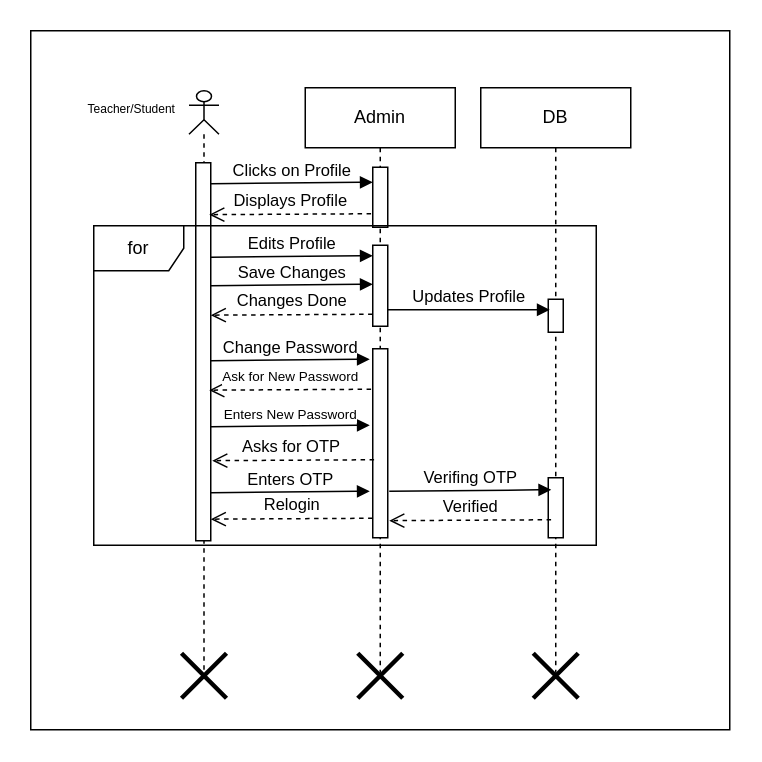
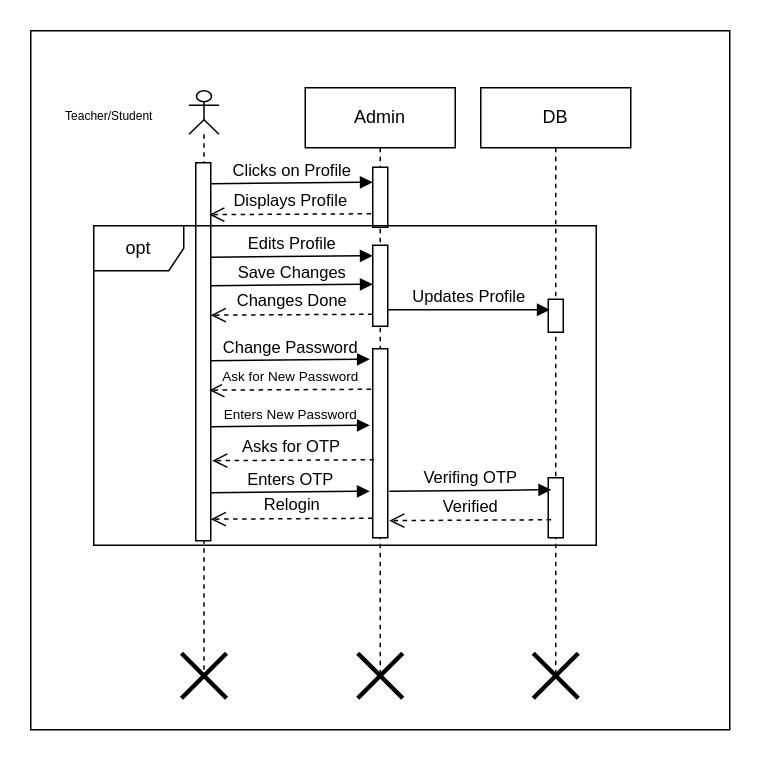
(131, 107) -> (108, 115)
(139, 248) -> (139, 248)
